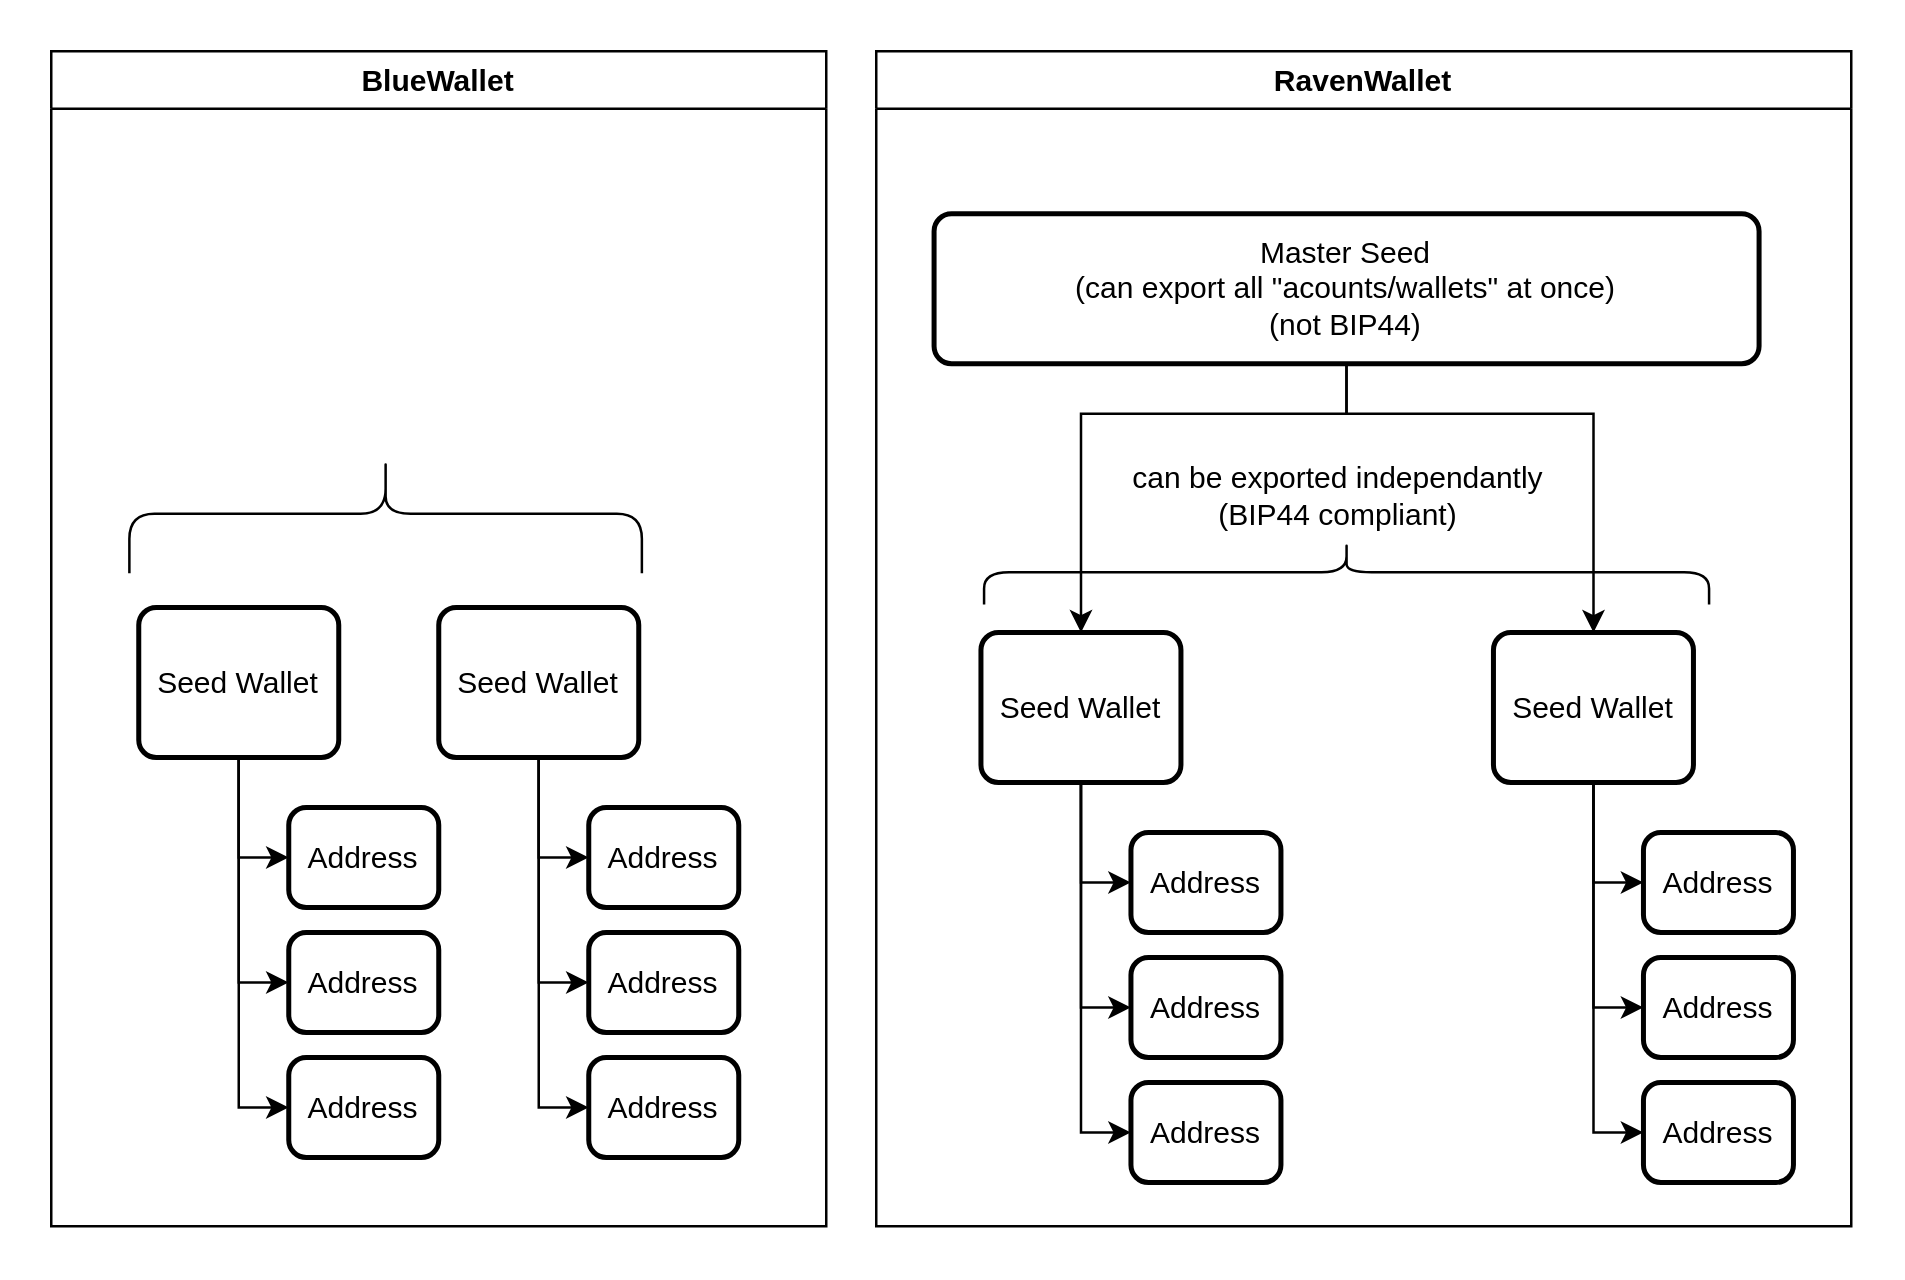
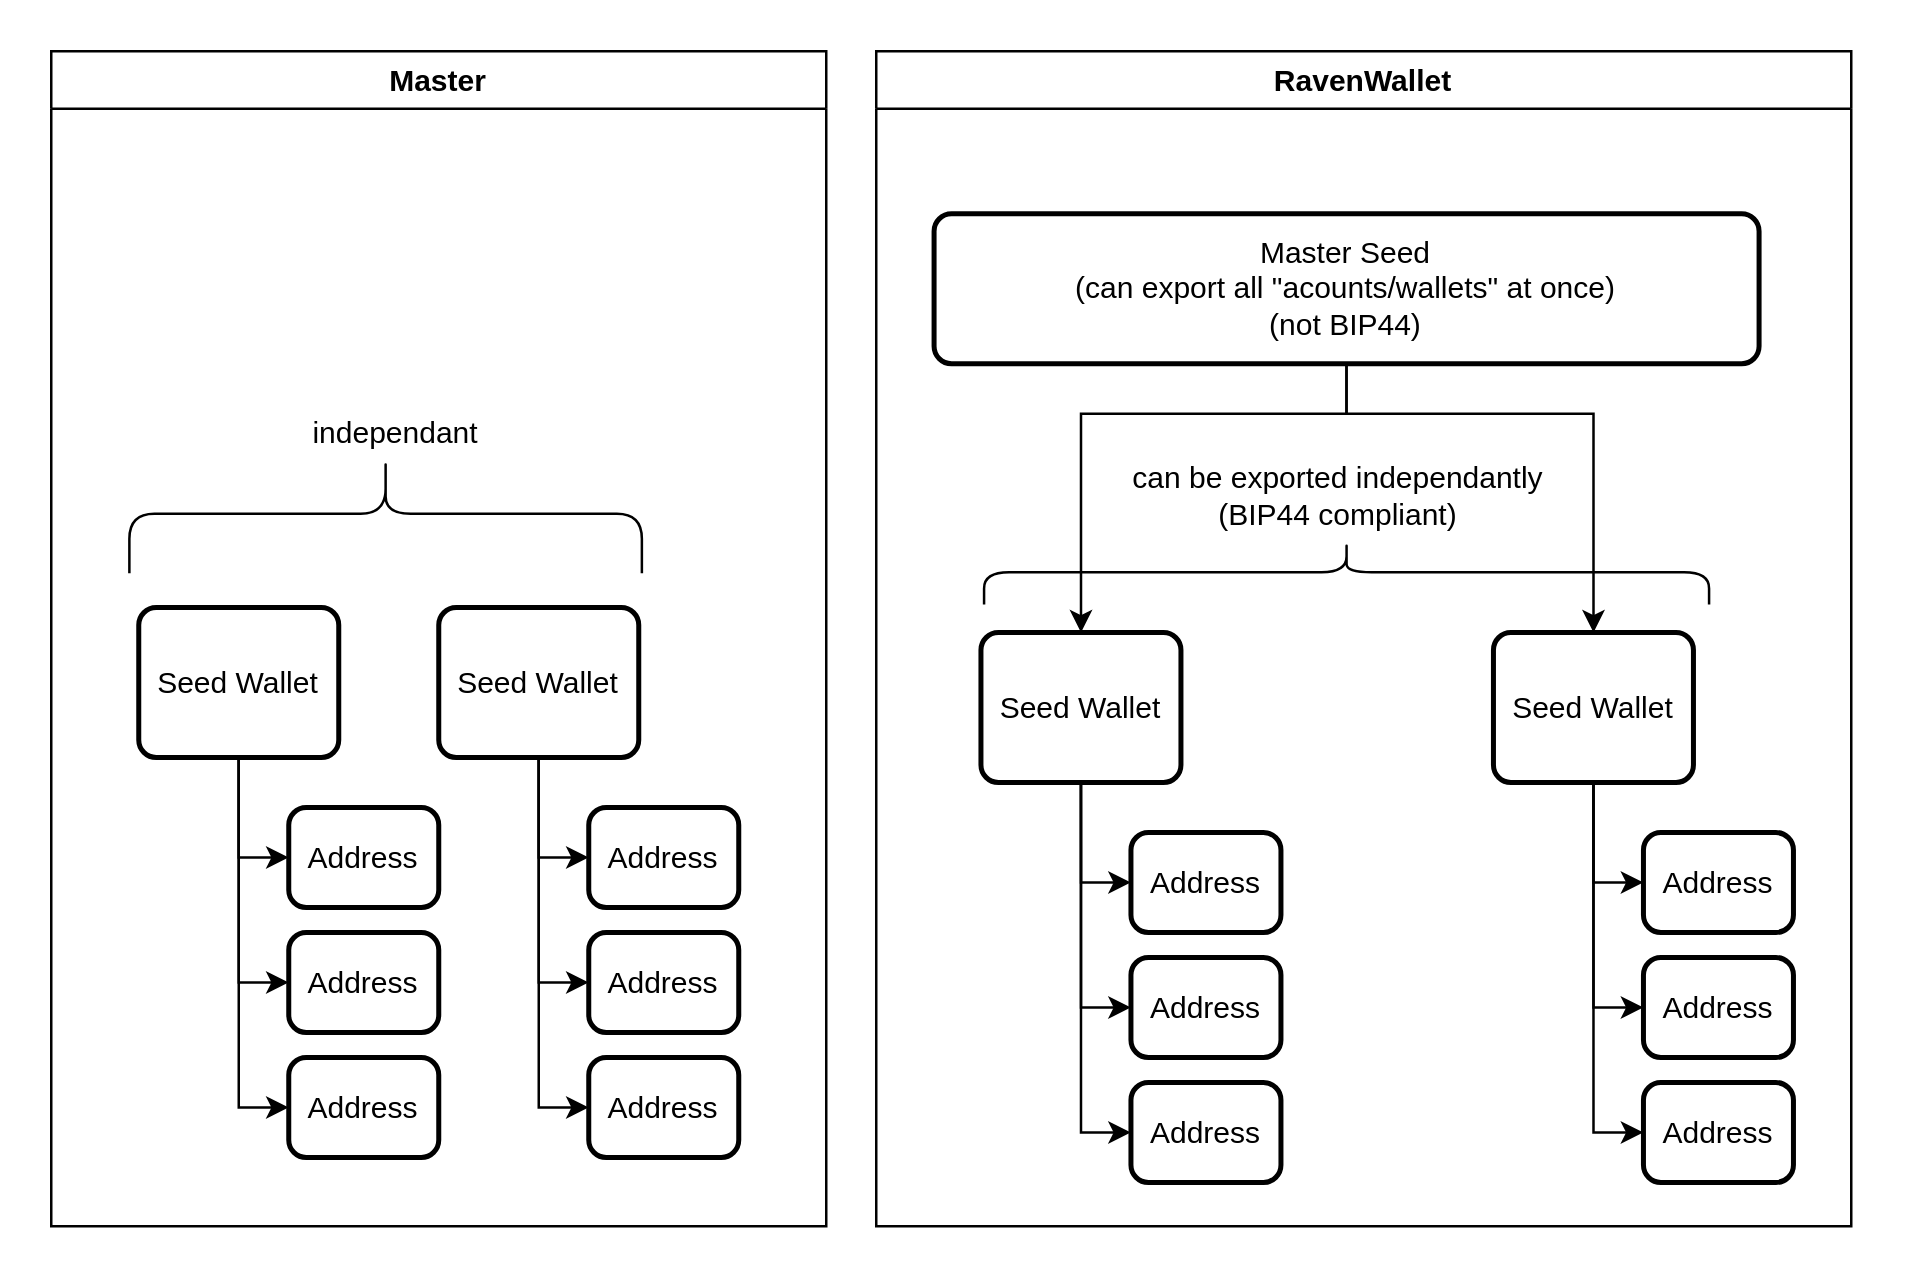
(438, 81) -> (438, 81)
none -> (395, 433)
